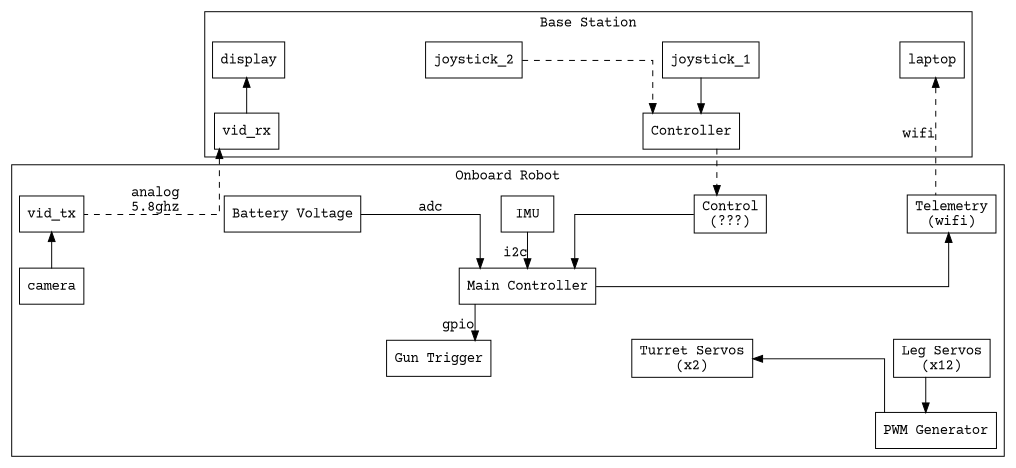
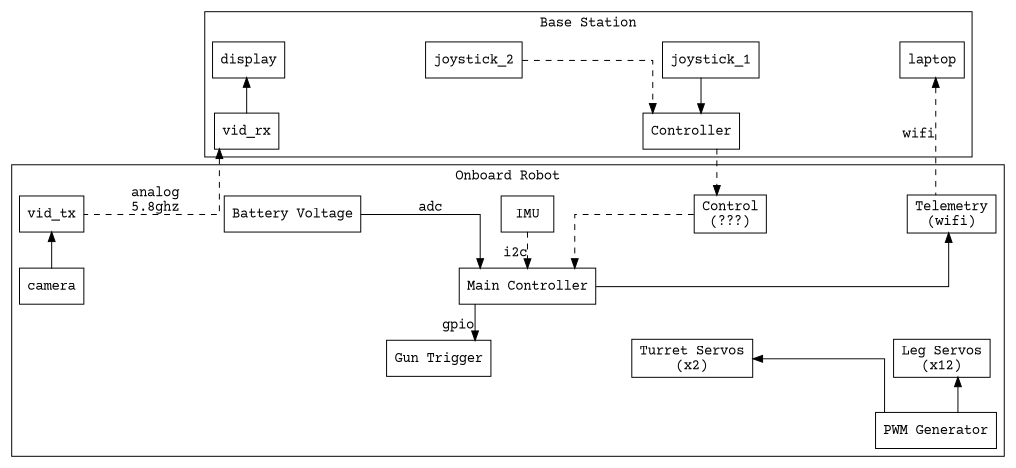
(612, 215) -> (612, 215)
(527, 245) -> (527, 245)
(926, 390) -> (958, 400)
